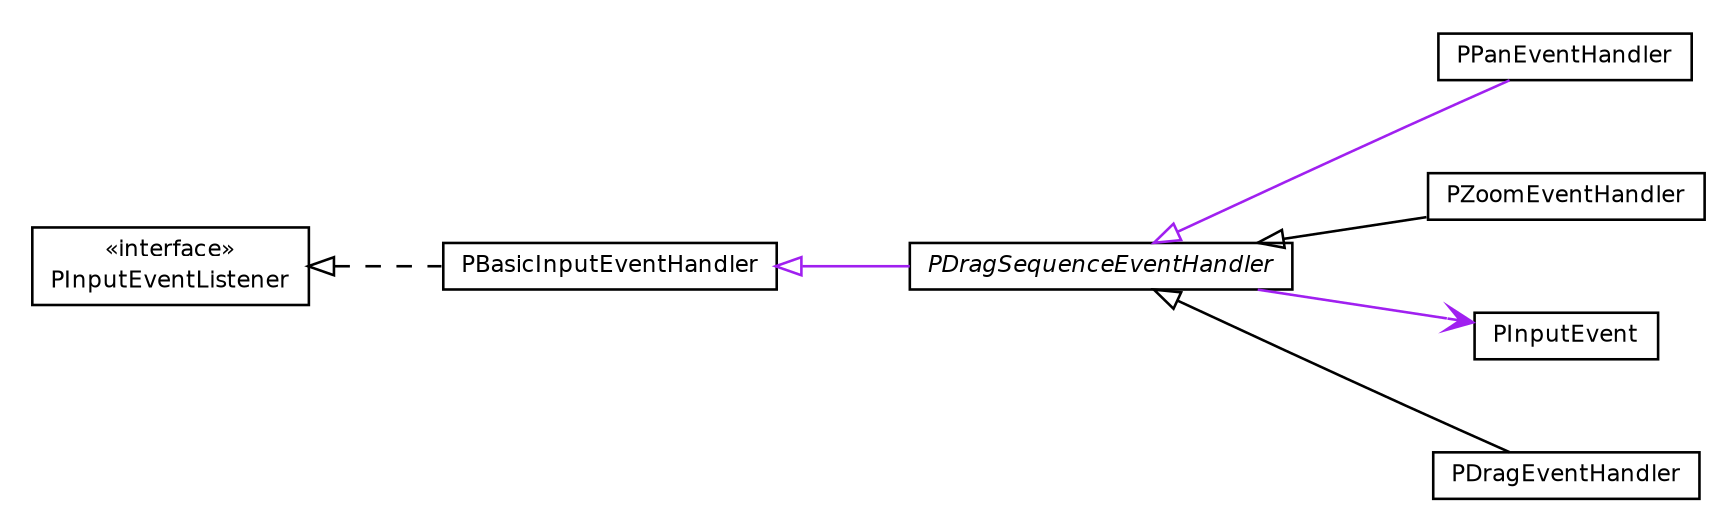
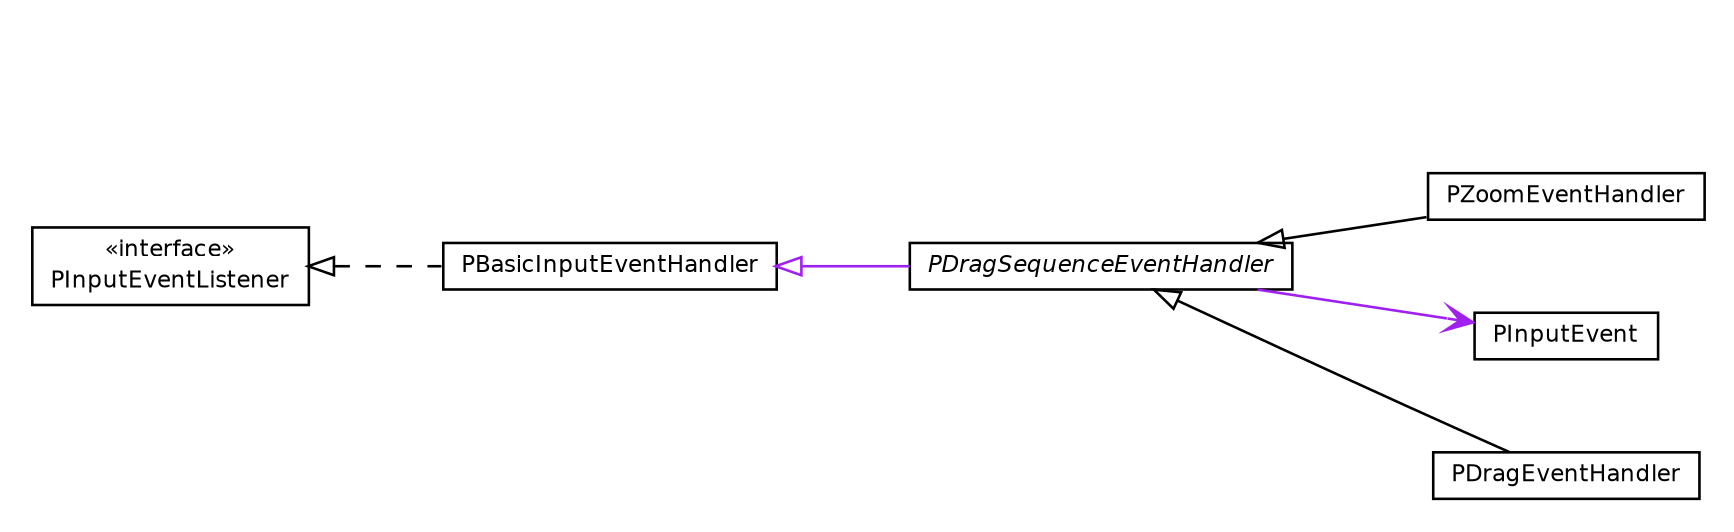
(1565, 57) -> none
